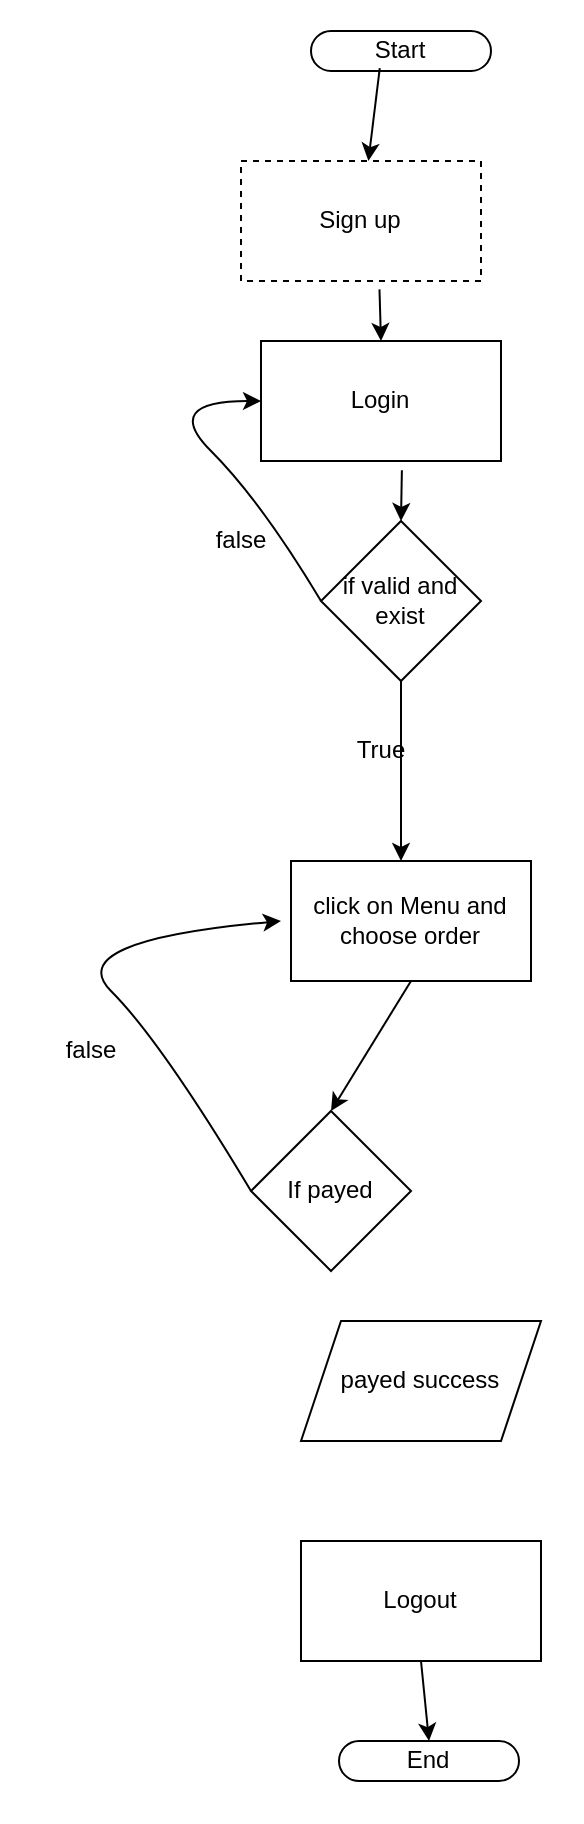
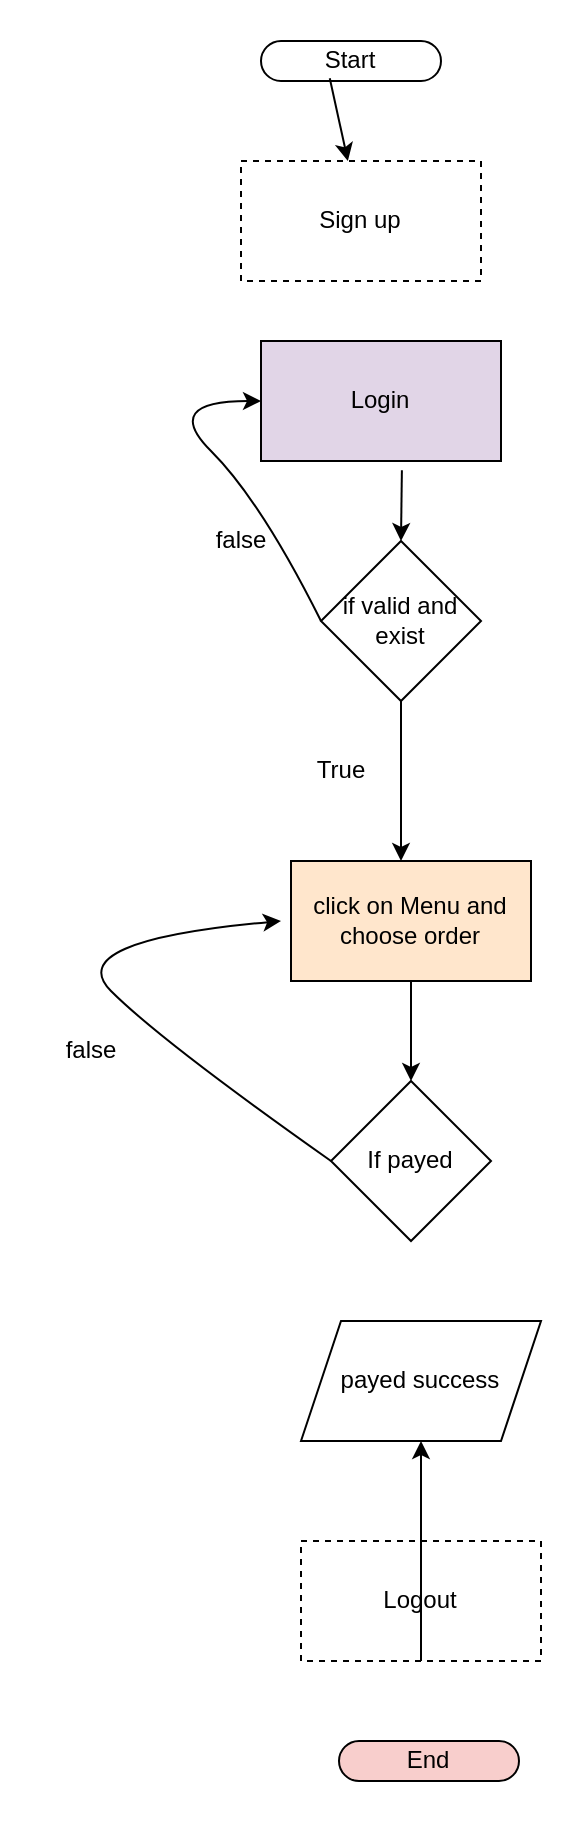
(401, 51) -> (351, 61)
(380, 309) -> none
(381, 401) -> (381, 401)
(401, 601) -> (401, 621)
(381, 751) -> (341, 771)
(411, 921) -> (411, 921)
(331, 1191) -> (411, 1161)
(421, 1601) -> (421, 1601)
(424, 1694) -> (421, 1525)
(429, 1761) -> (429, 1761)
